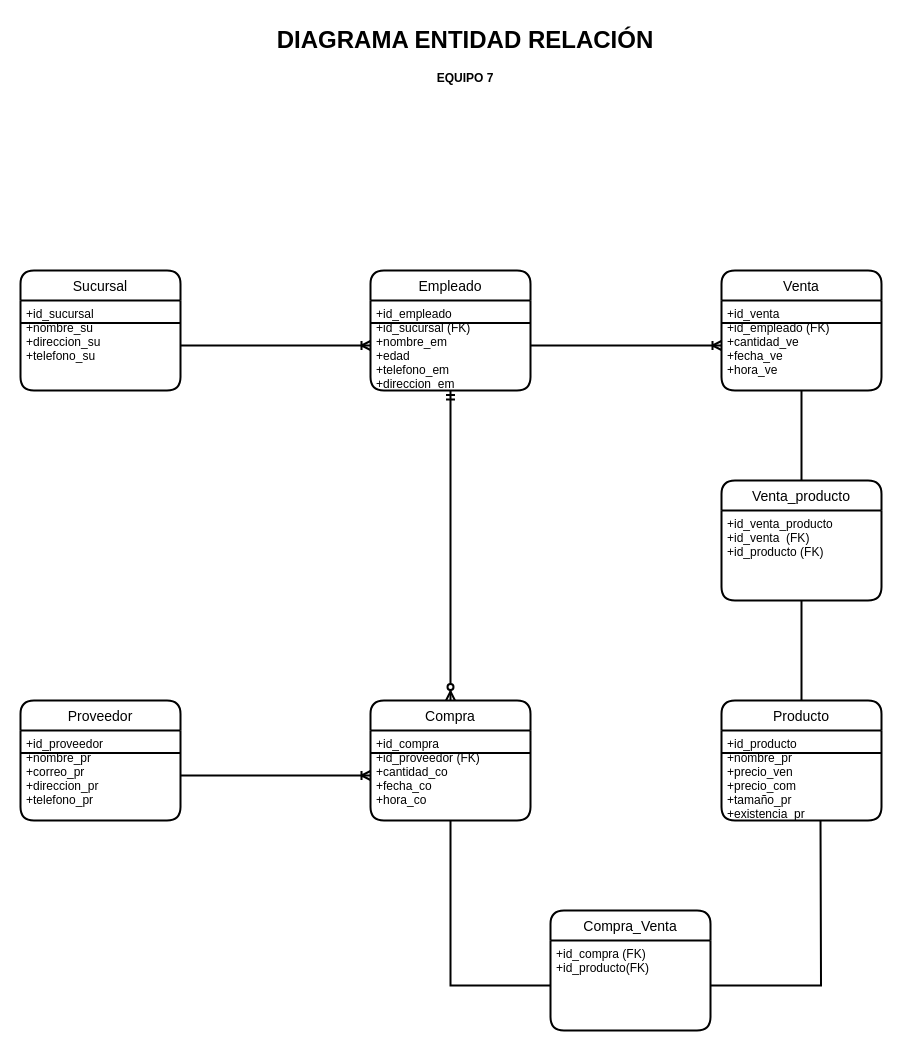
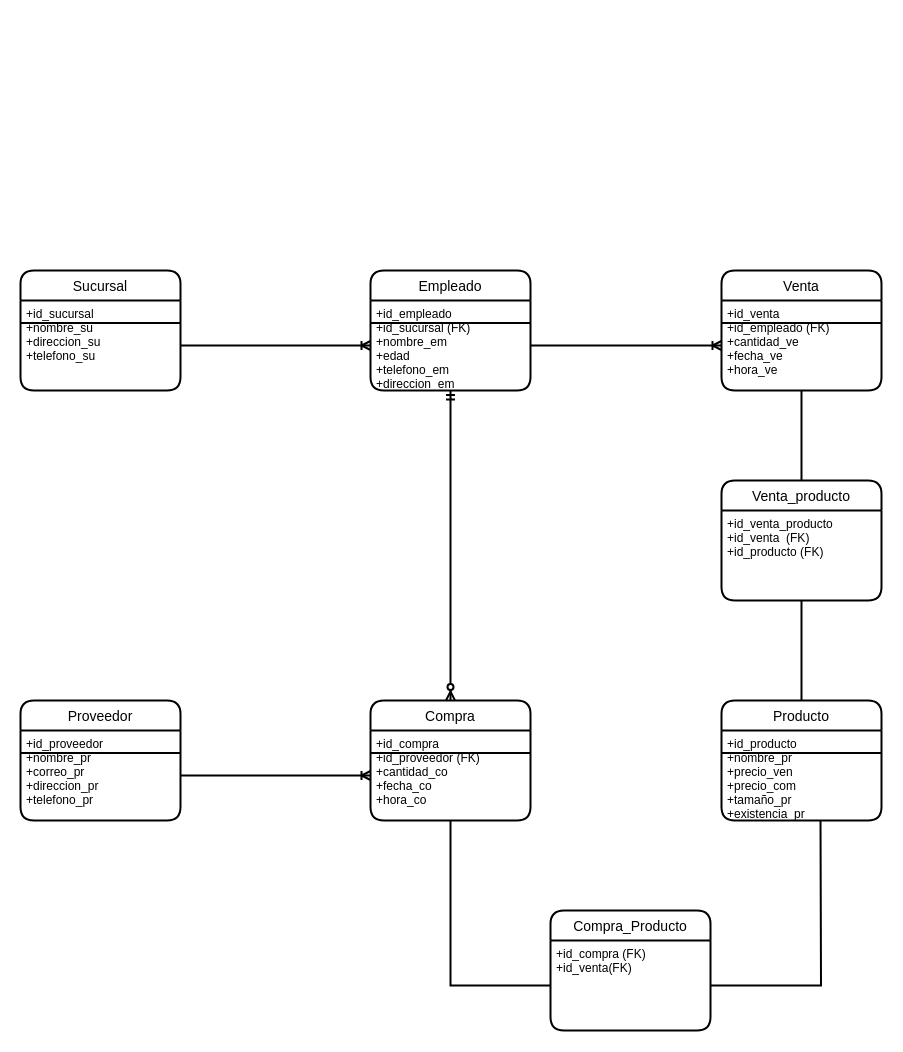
(466, 81) -> none
(630, 926) -> (630, 926)
(603, 954) -> (603, 954)
